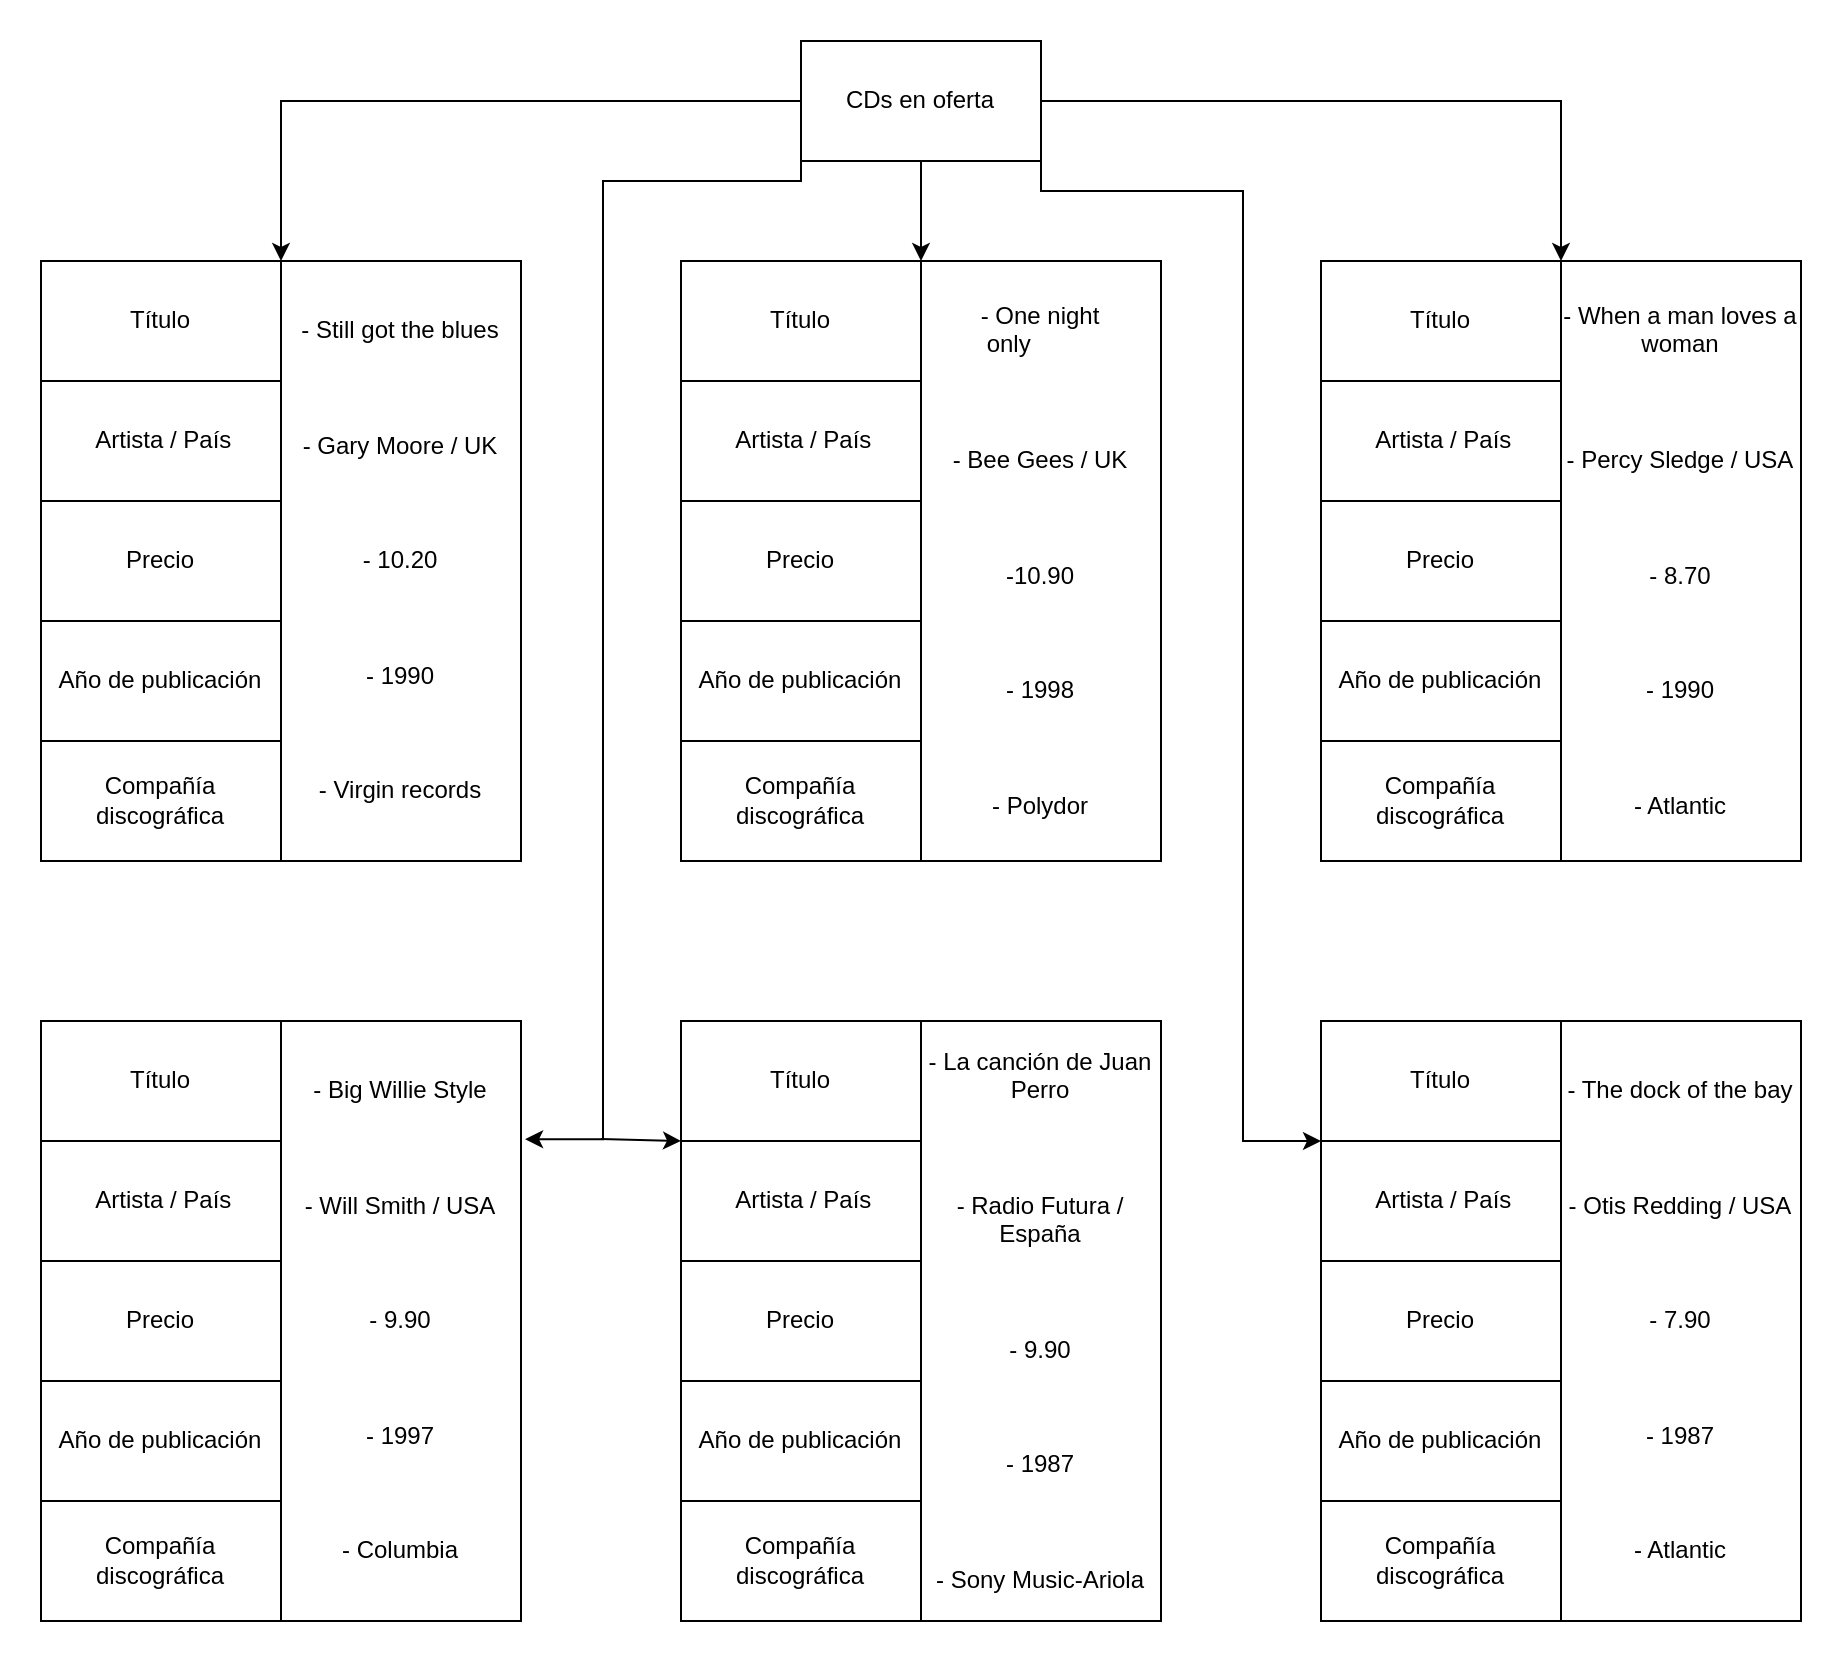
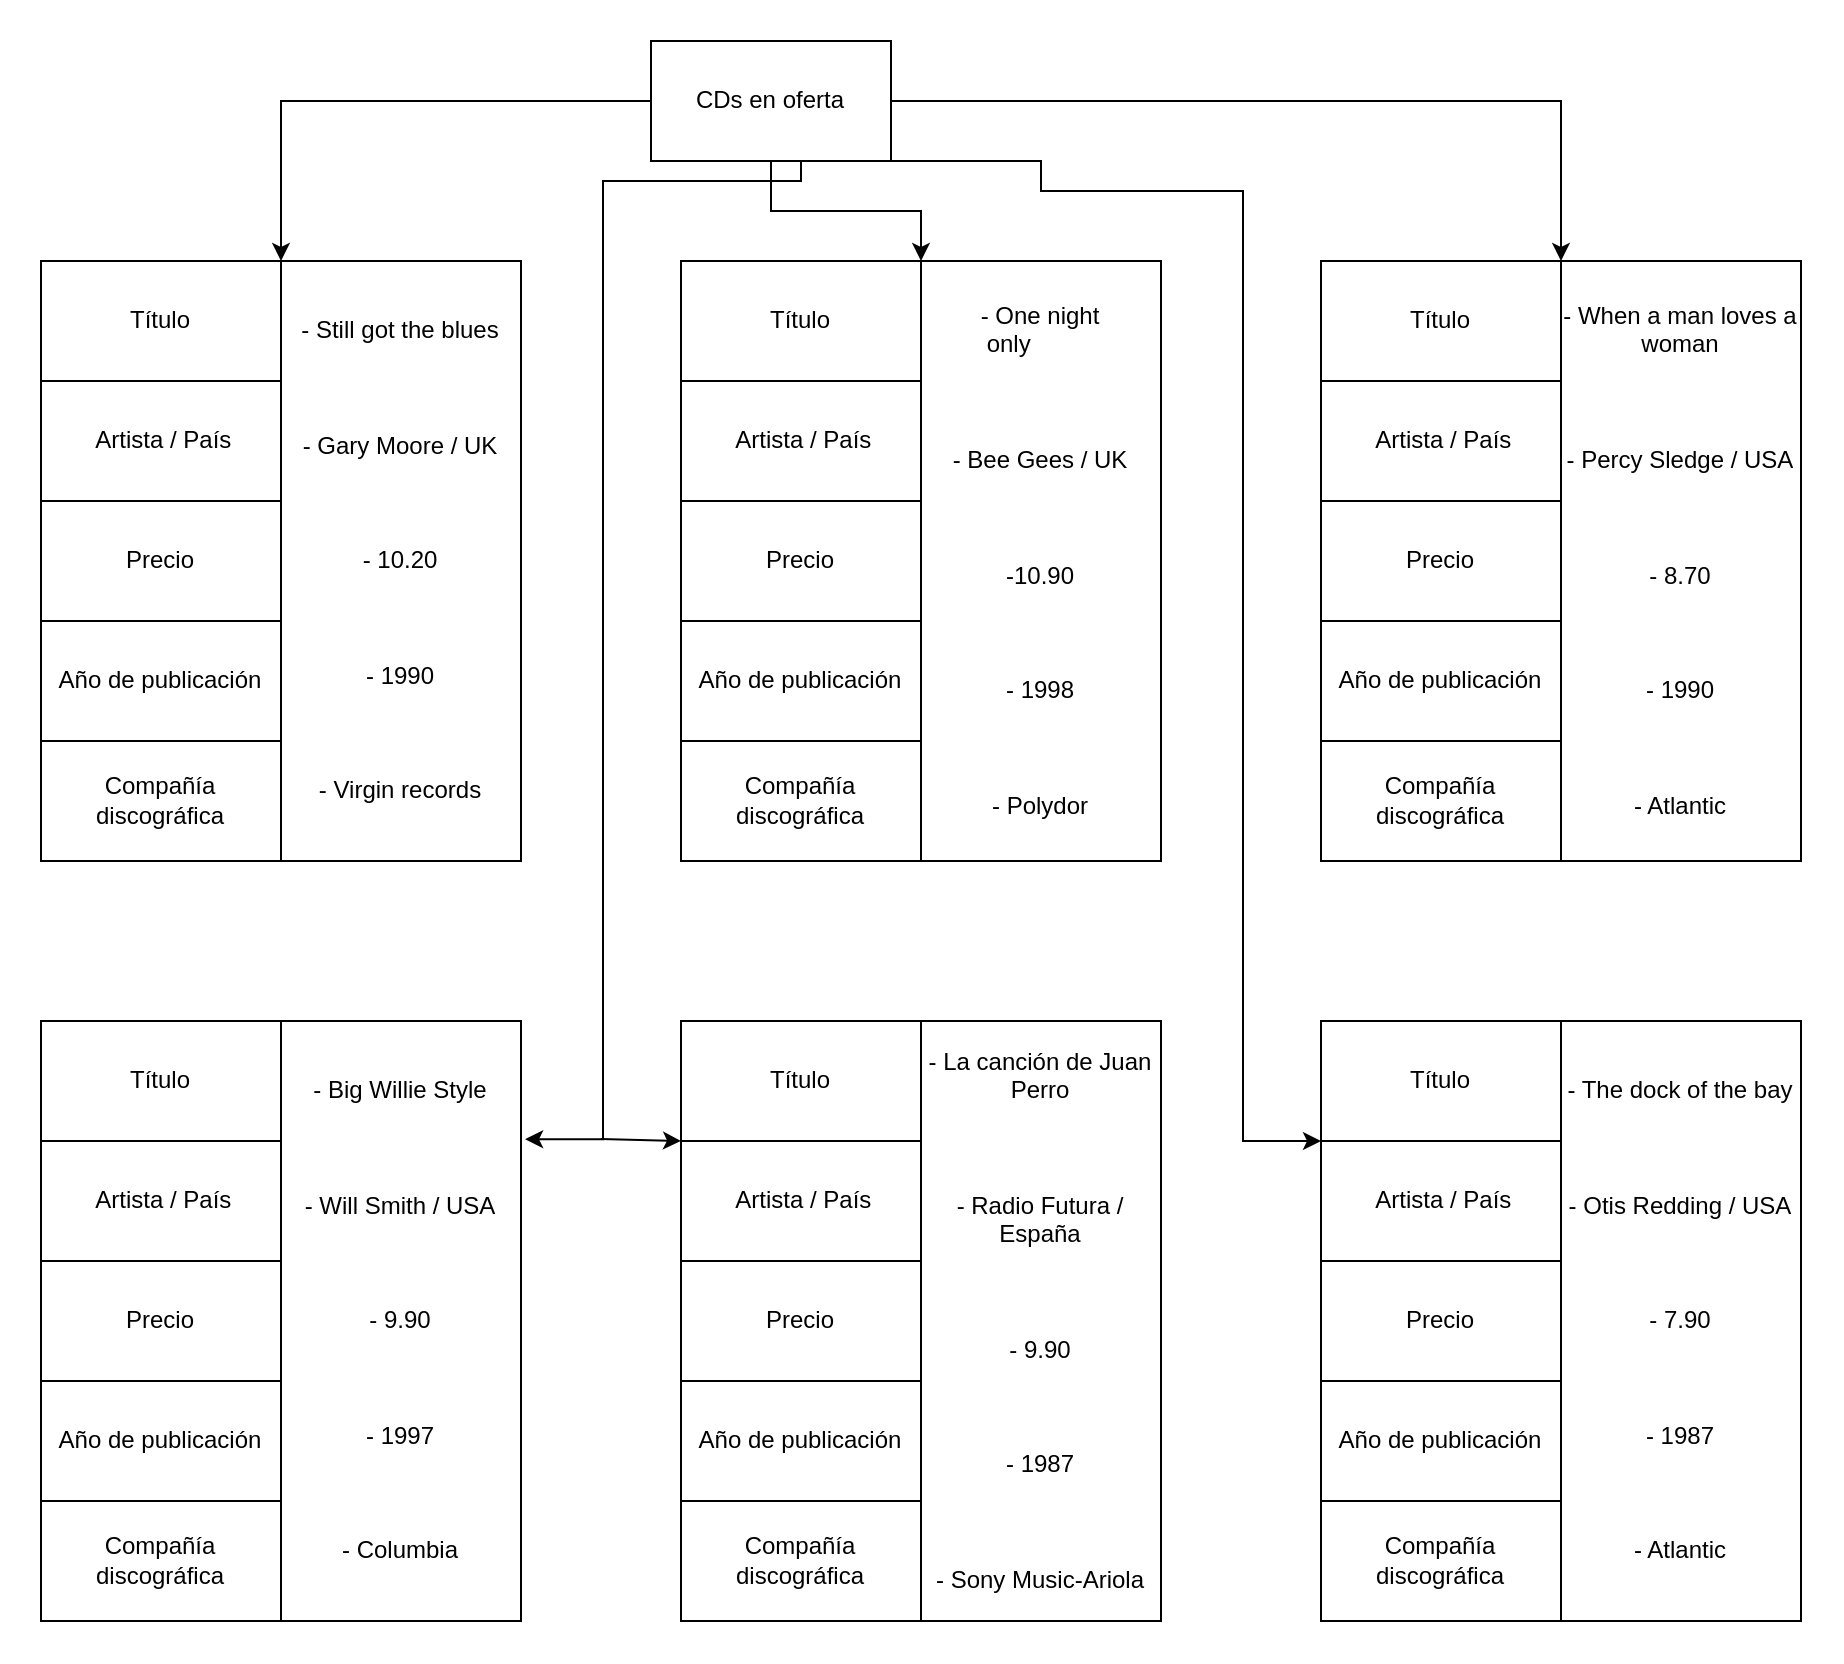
(921, 101) -> (771, 101)
